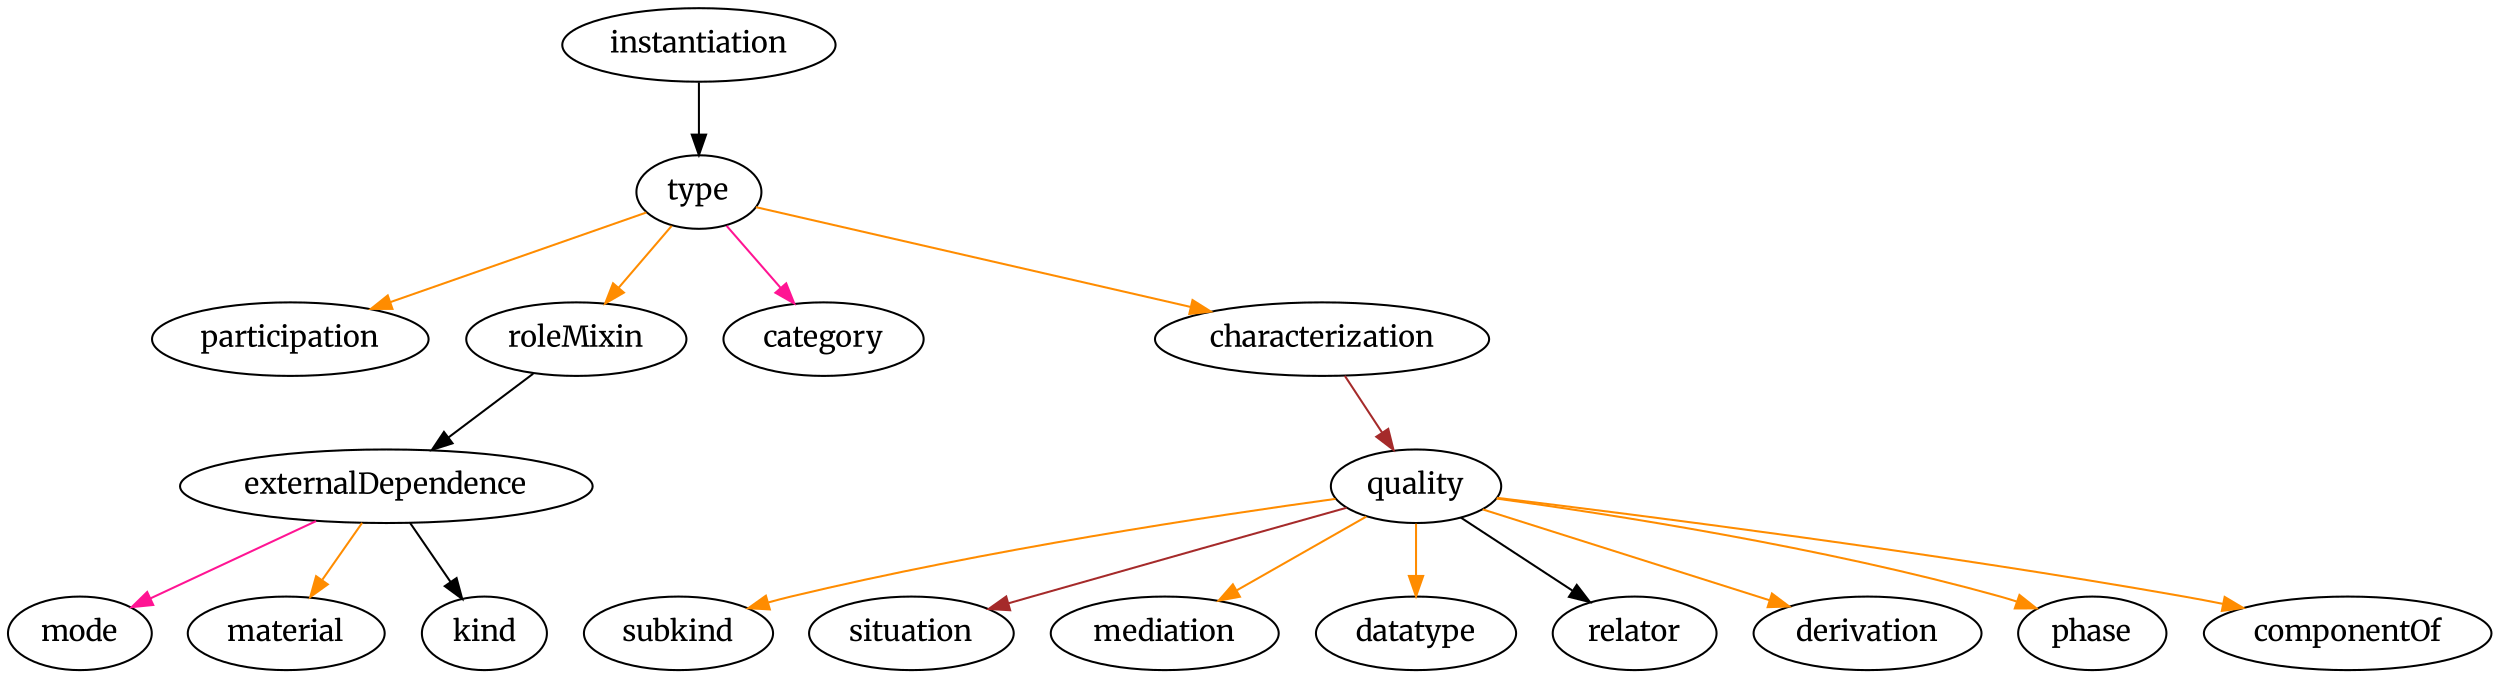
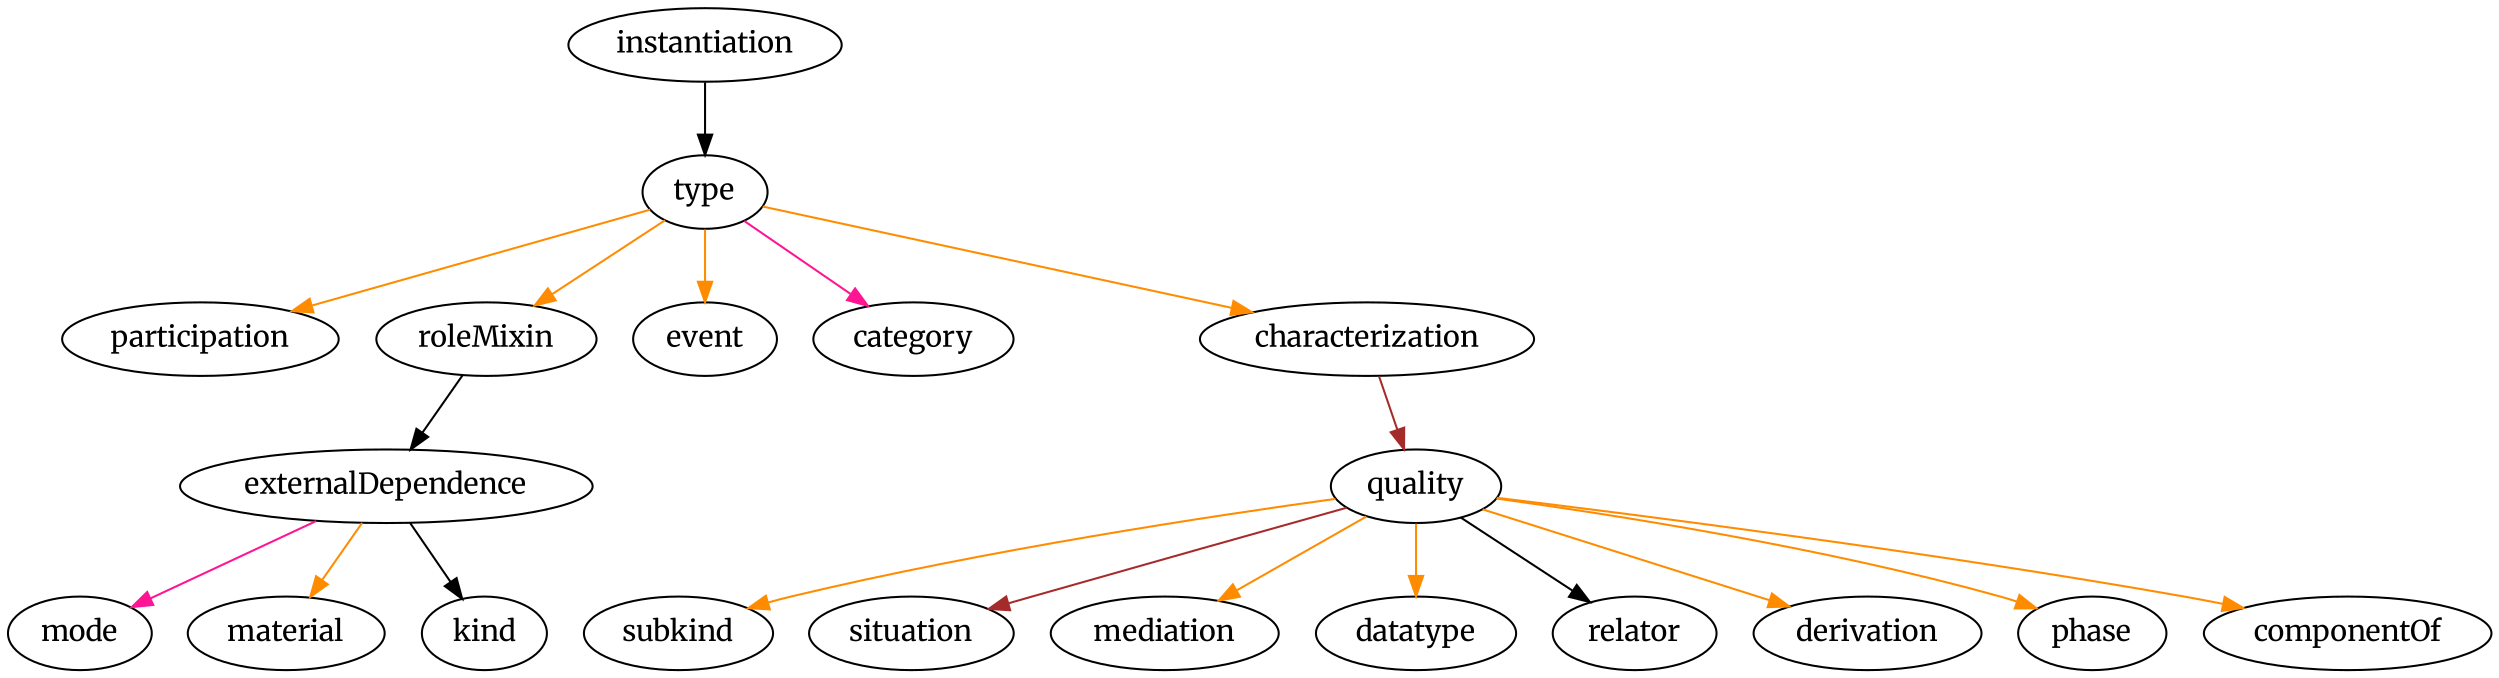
none -> (705, 339)
